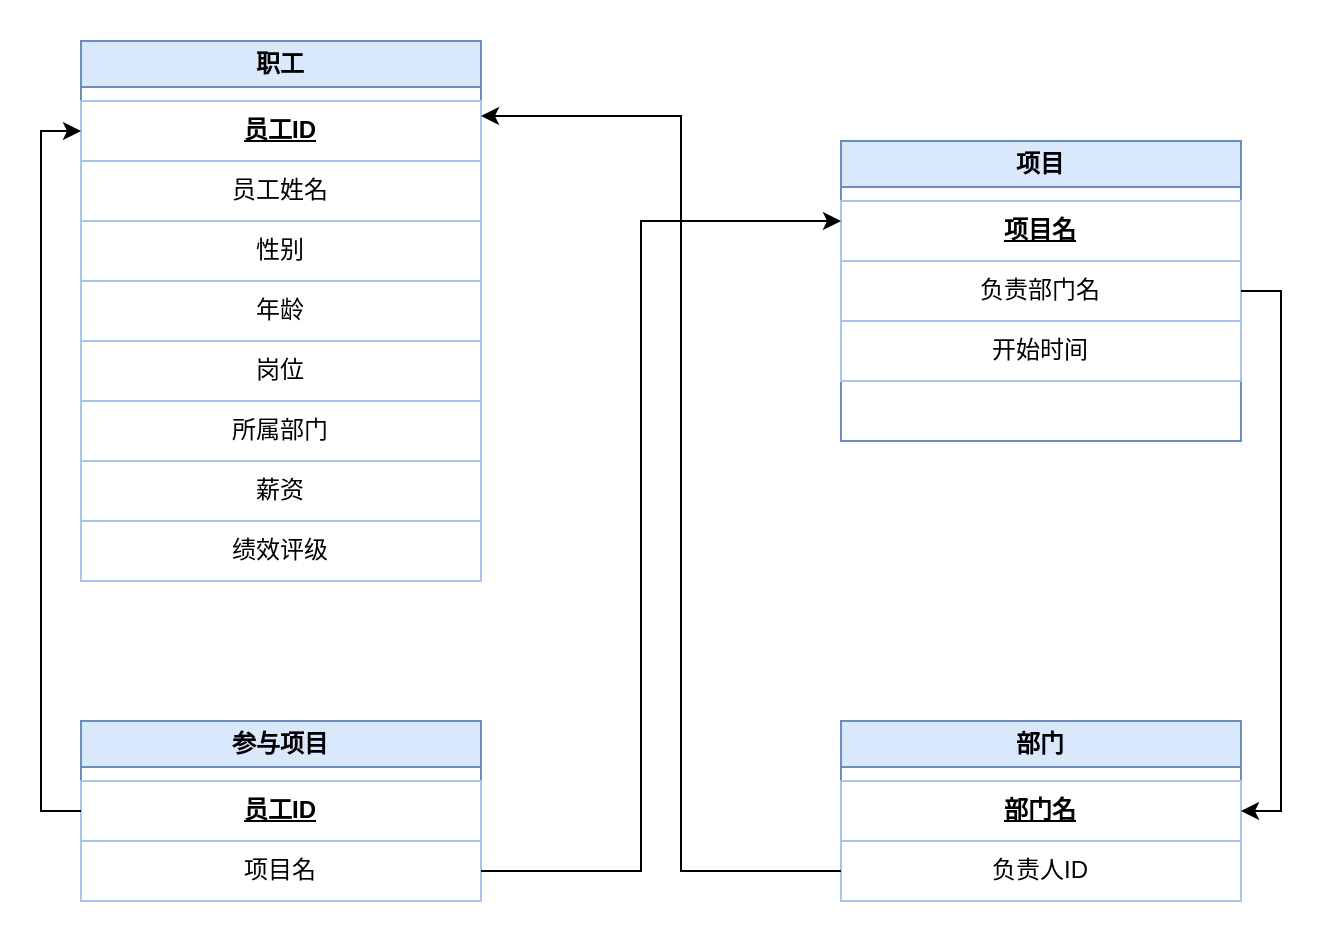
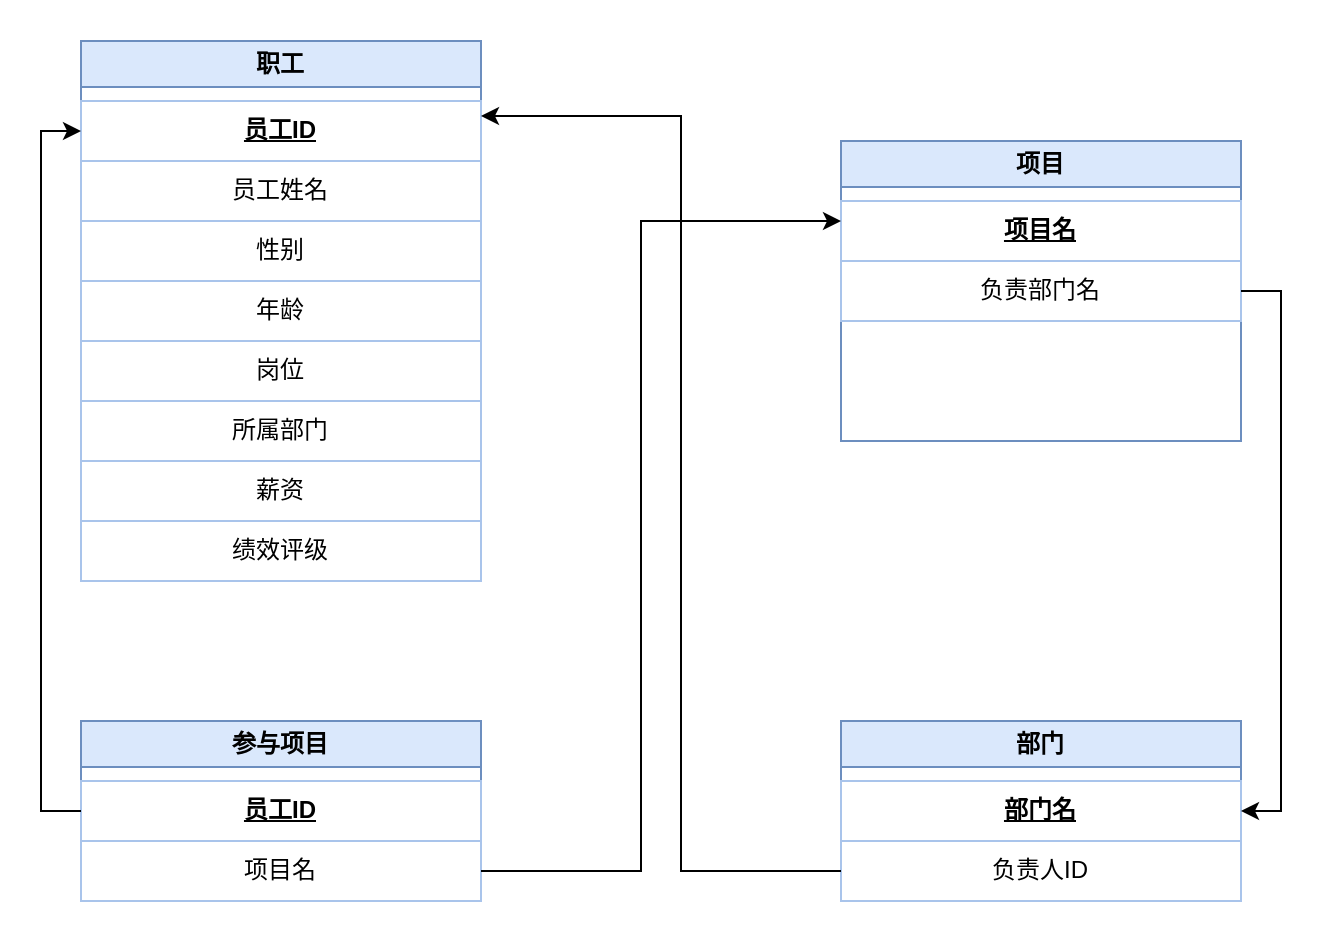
(1041, 351) -> none
